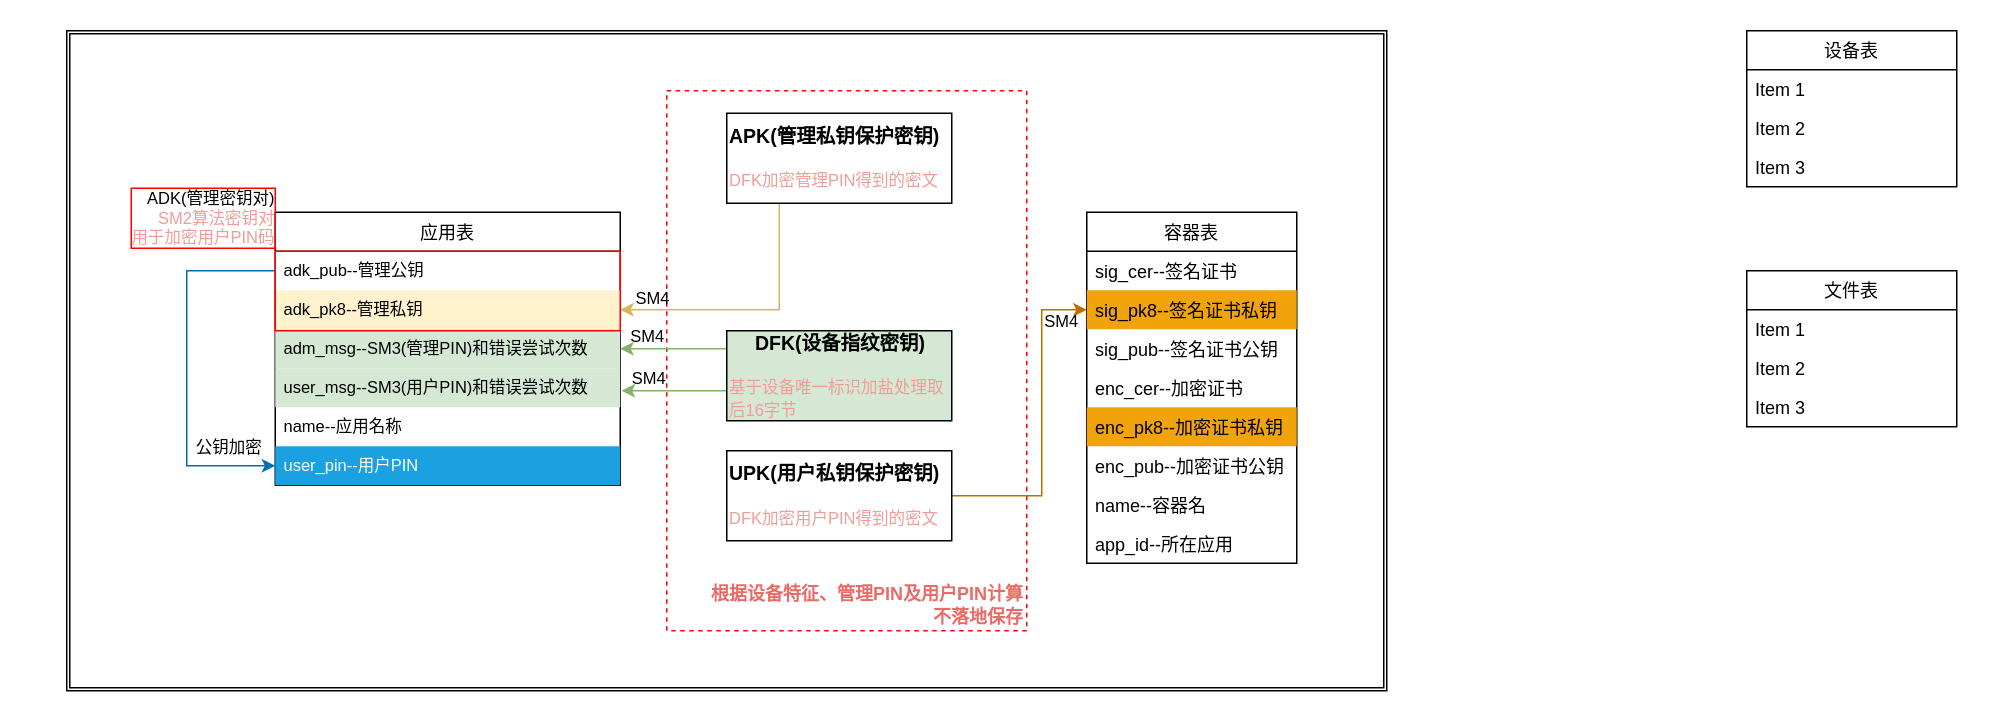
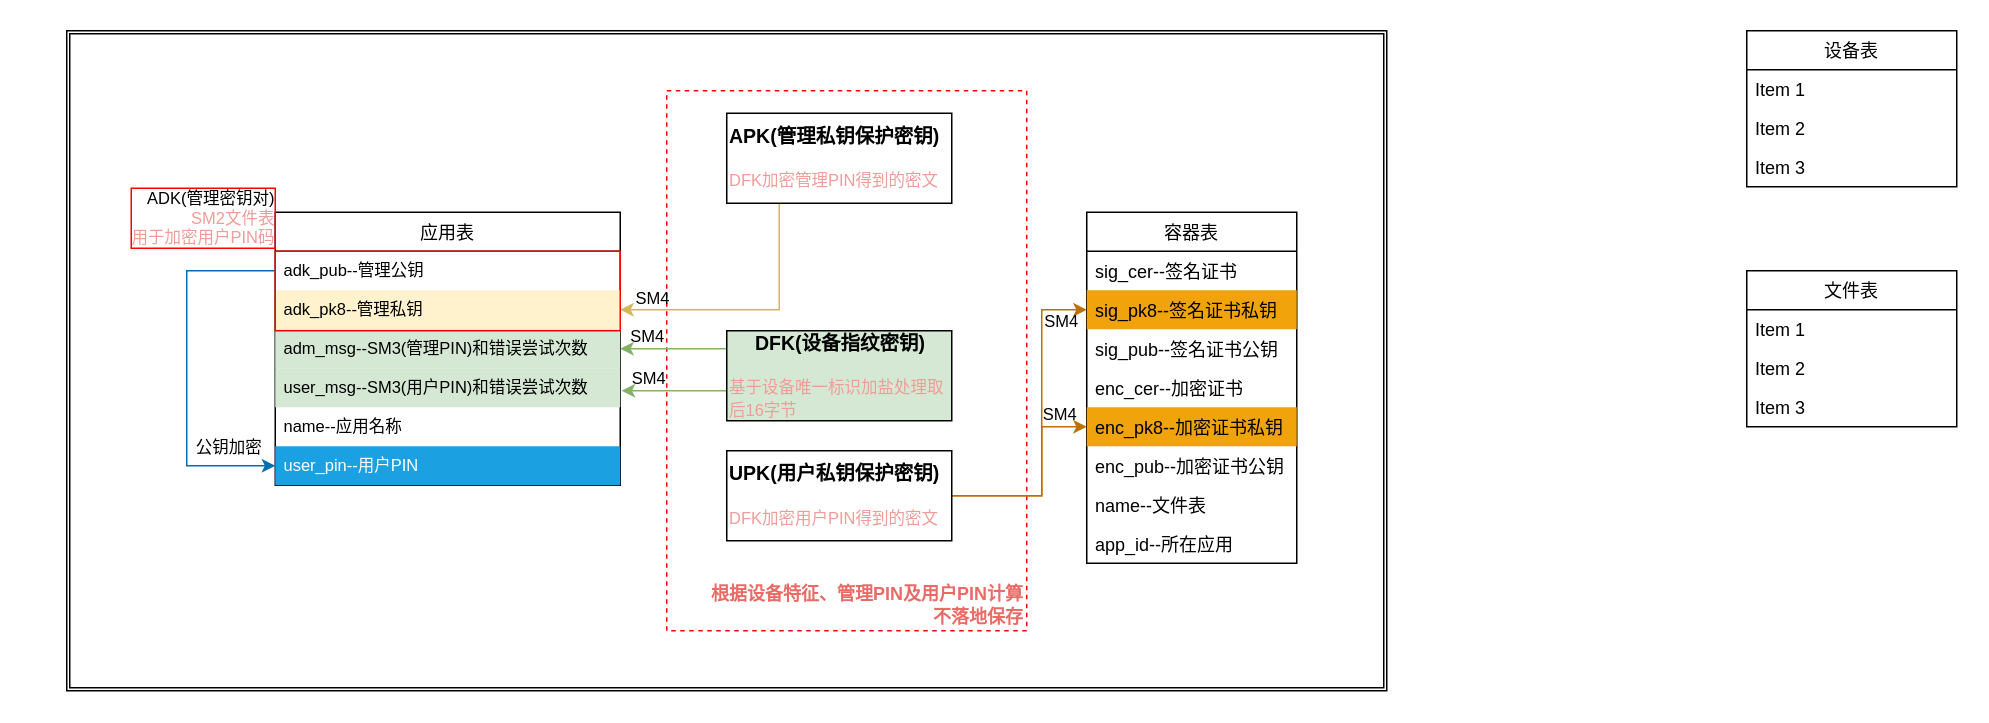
(205, 218) -> (205, 218)
none -> (1060, 427)
(1152, 506) -> (1152, 506)
